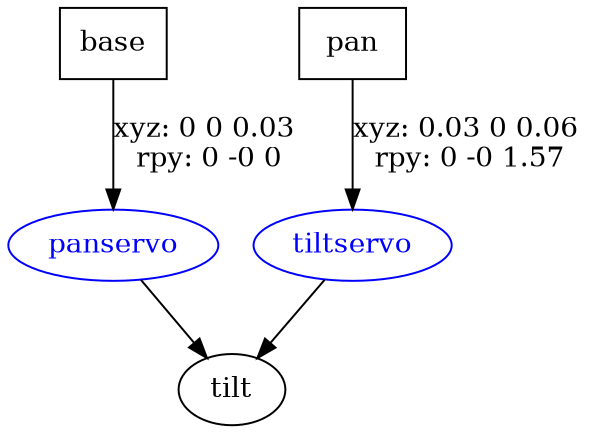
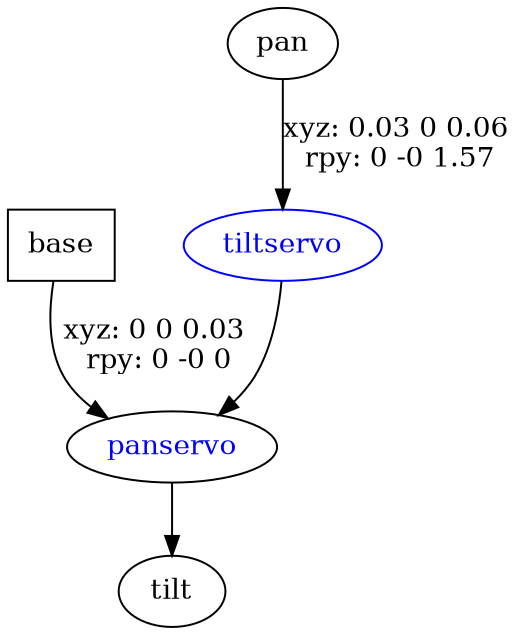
(353, 44) -> (283, 44)
(113, 245) -> (172, 447)
(298, 311) -> (269, 346)
